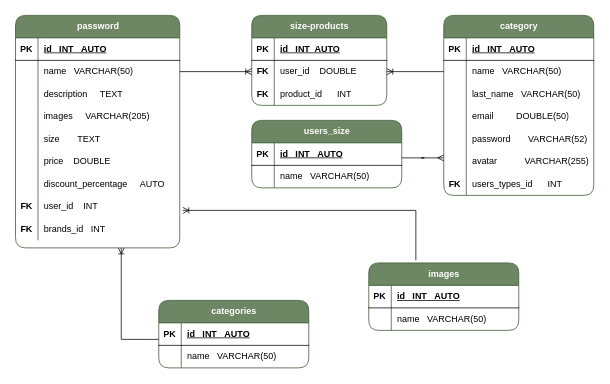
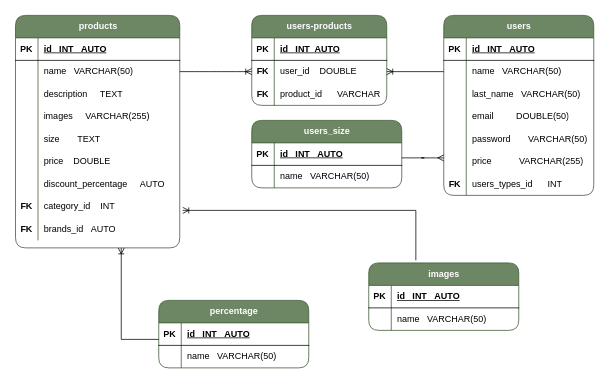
(98, 27) -> (98, 27)
(320, 27) -> (320, 27)
(519, 27) -> (519, 27)
(323, 94) -> (333, 94)
(98, 117) -> (98, 117)
(533, 139) -> (533, 139)
(533, 162) -> (533, 162)
(76, 207) -> (86, 207)
(79, 229) -> (82, 229)
(234, 312) -> (234, 312)
